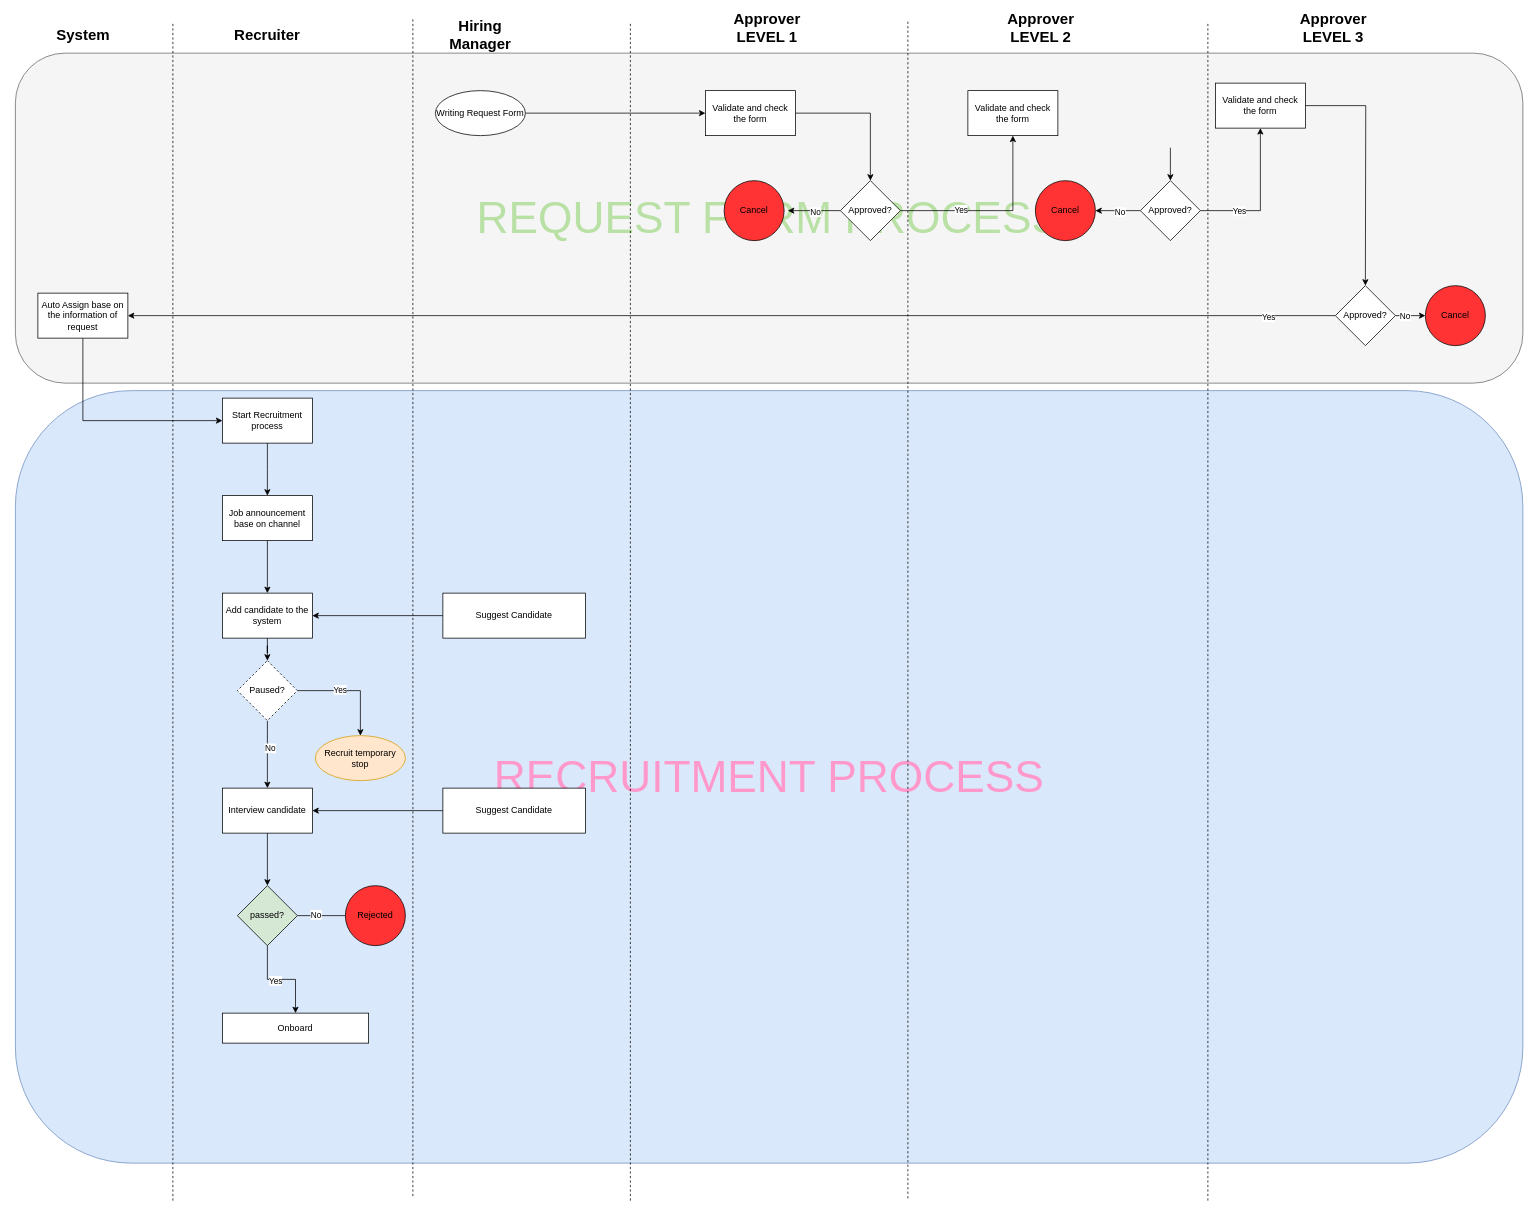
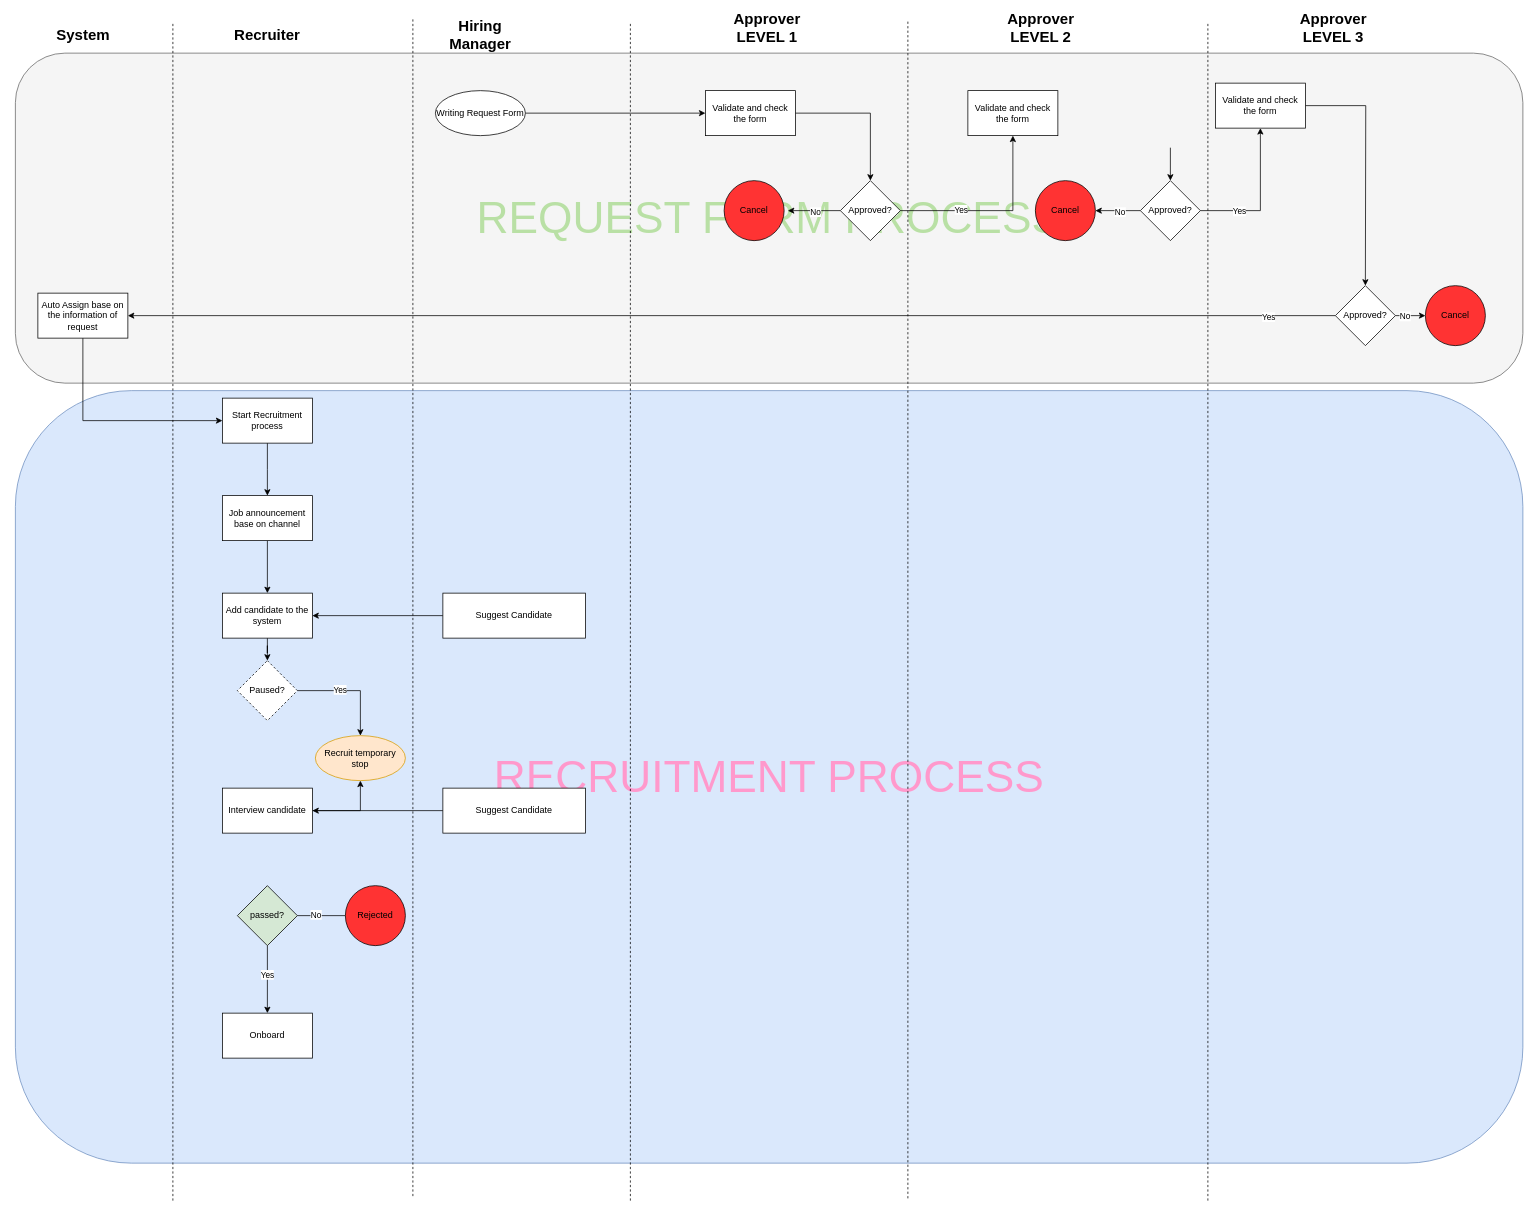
(267, 752) -> none
(267, 856) -> (360, 797)
(296, 1028) -> (267, 1035)
